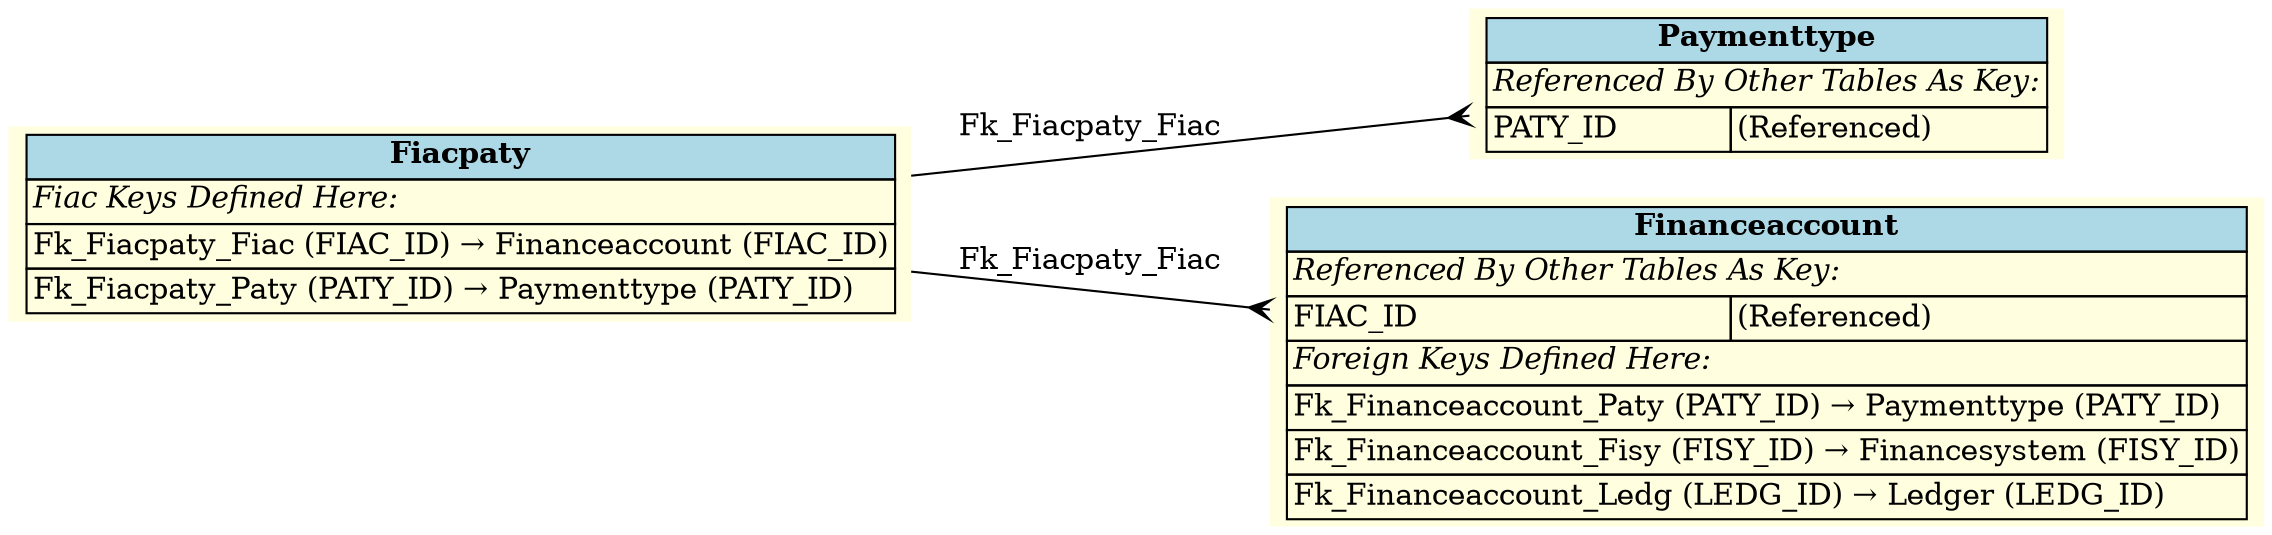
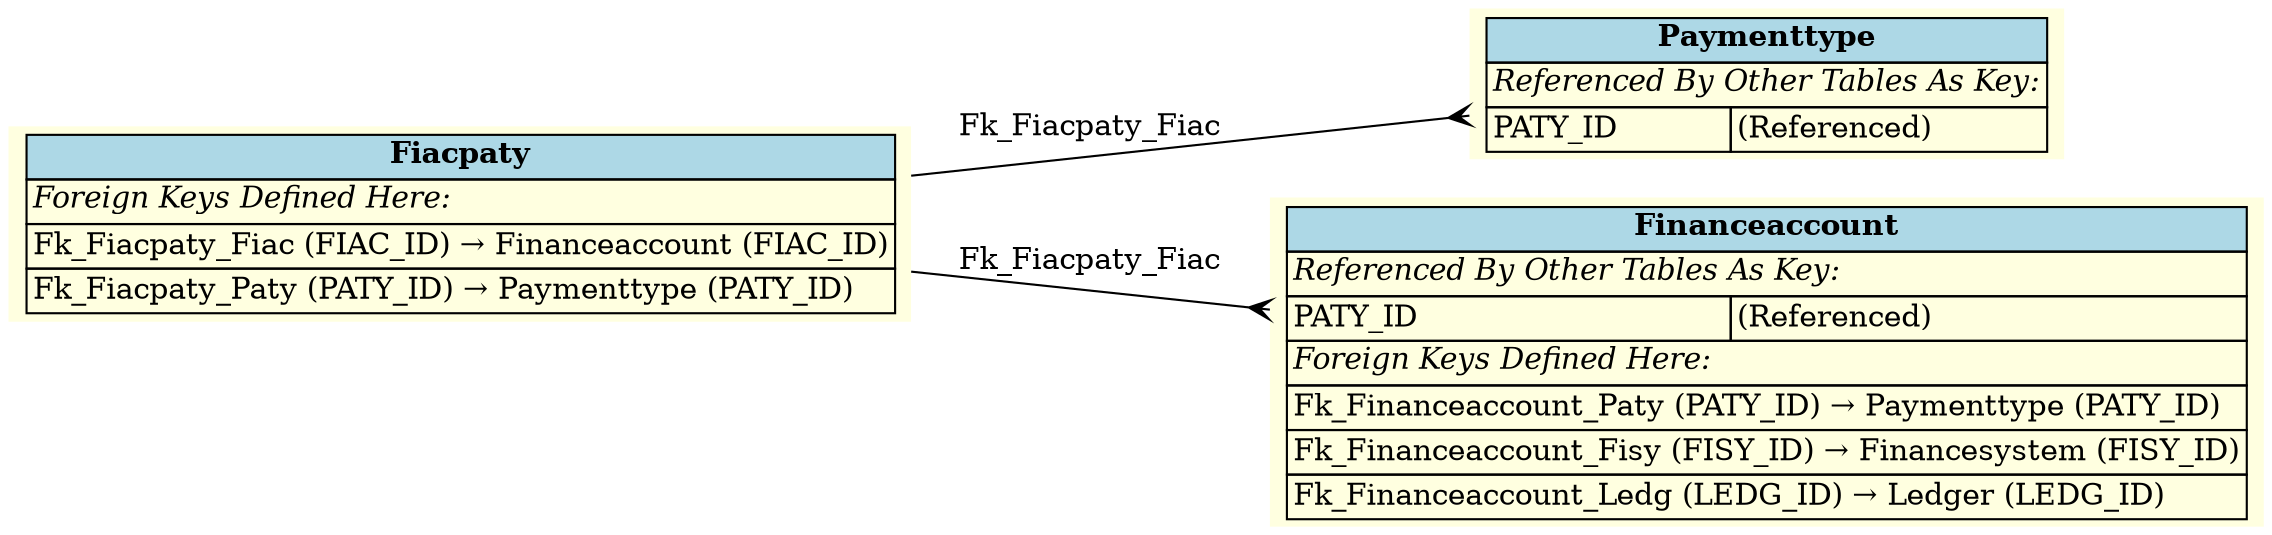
(216, 199) -> (242, 199)
(1356, 317) -> (1356, 317)
